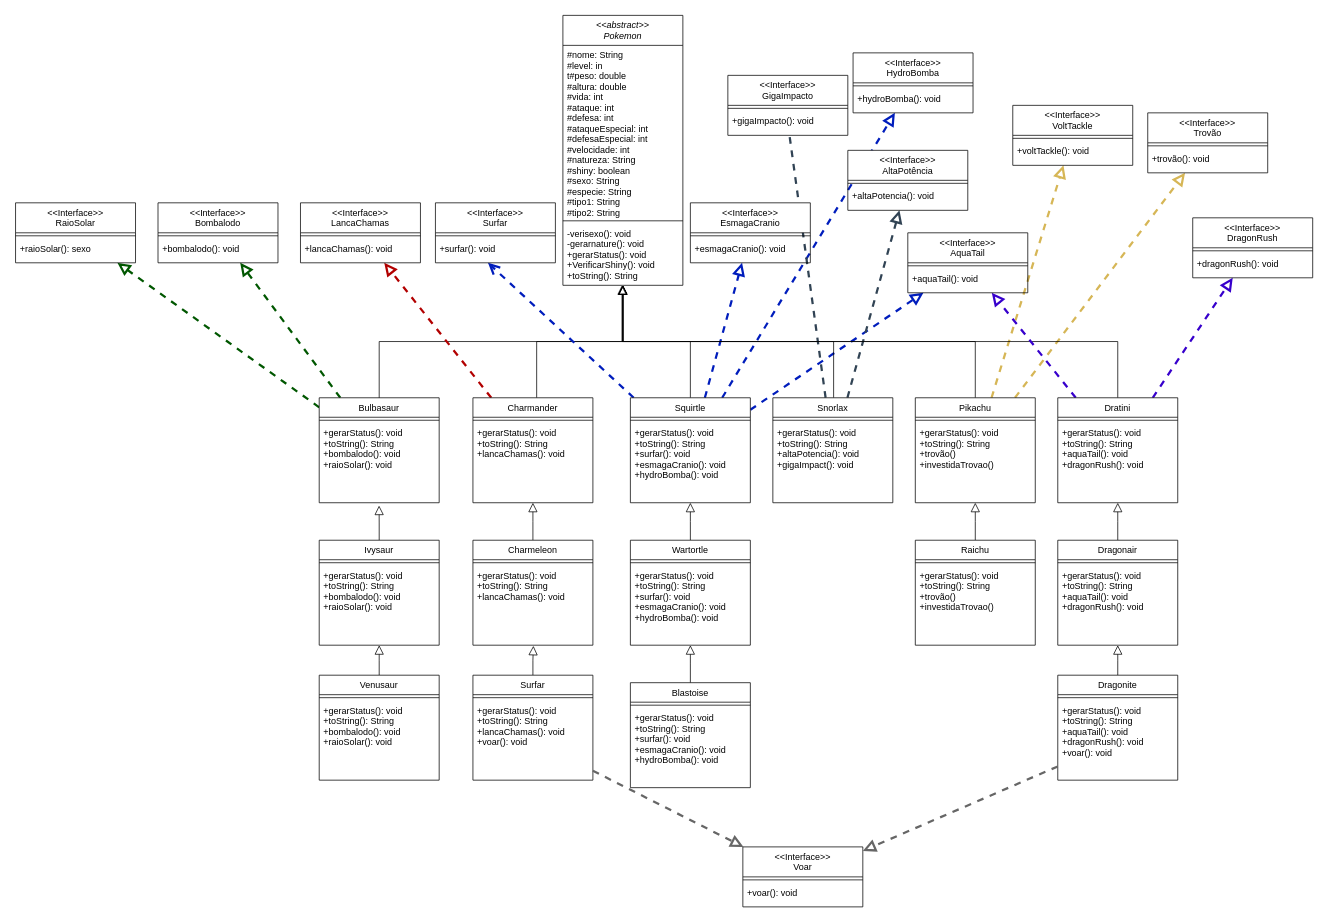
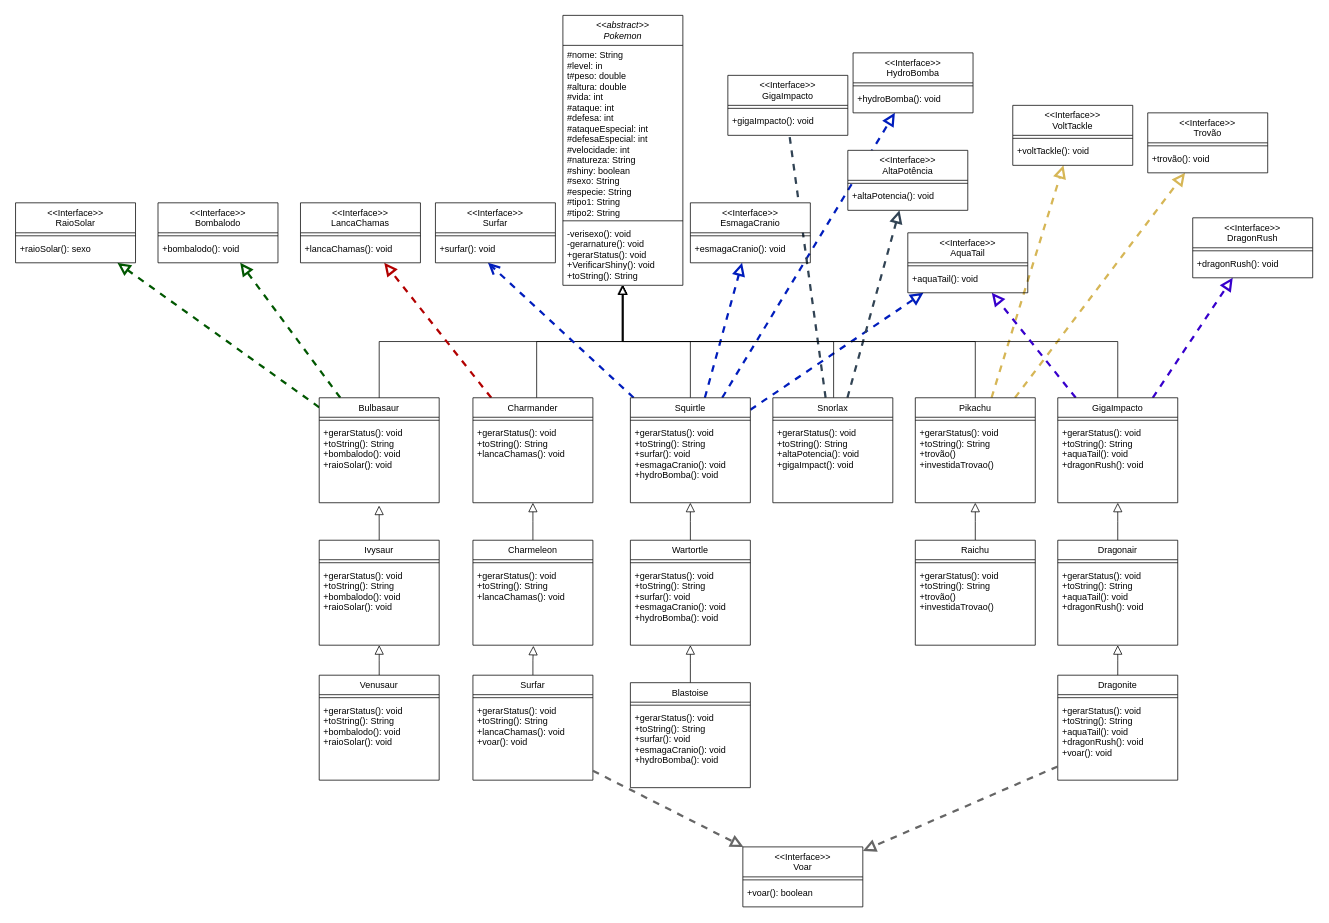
(1118, 408) -> (1118, 408)
(776, 893) -> (784, 893)
